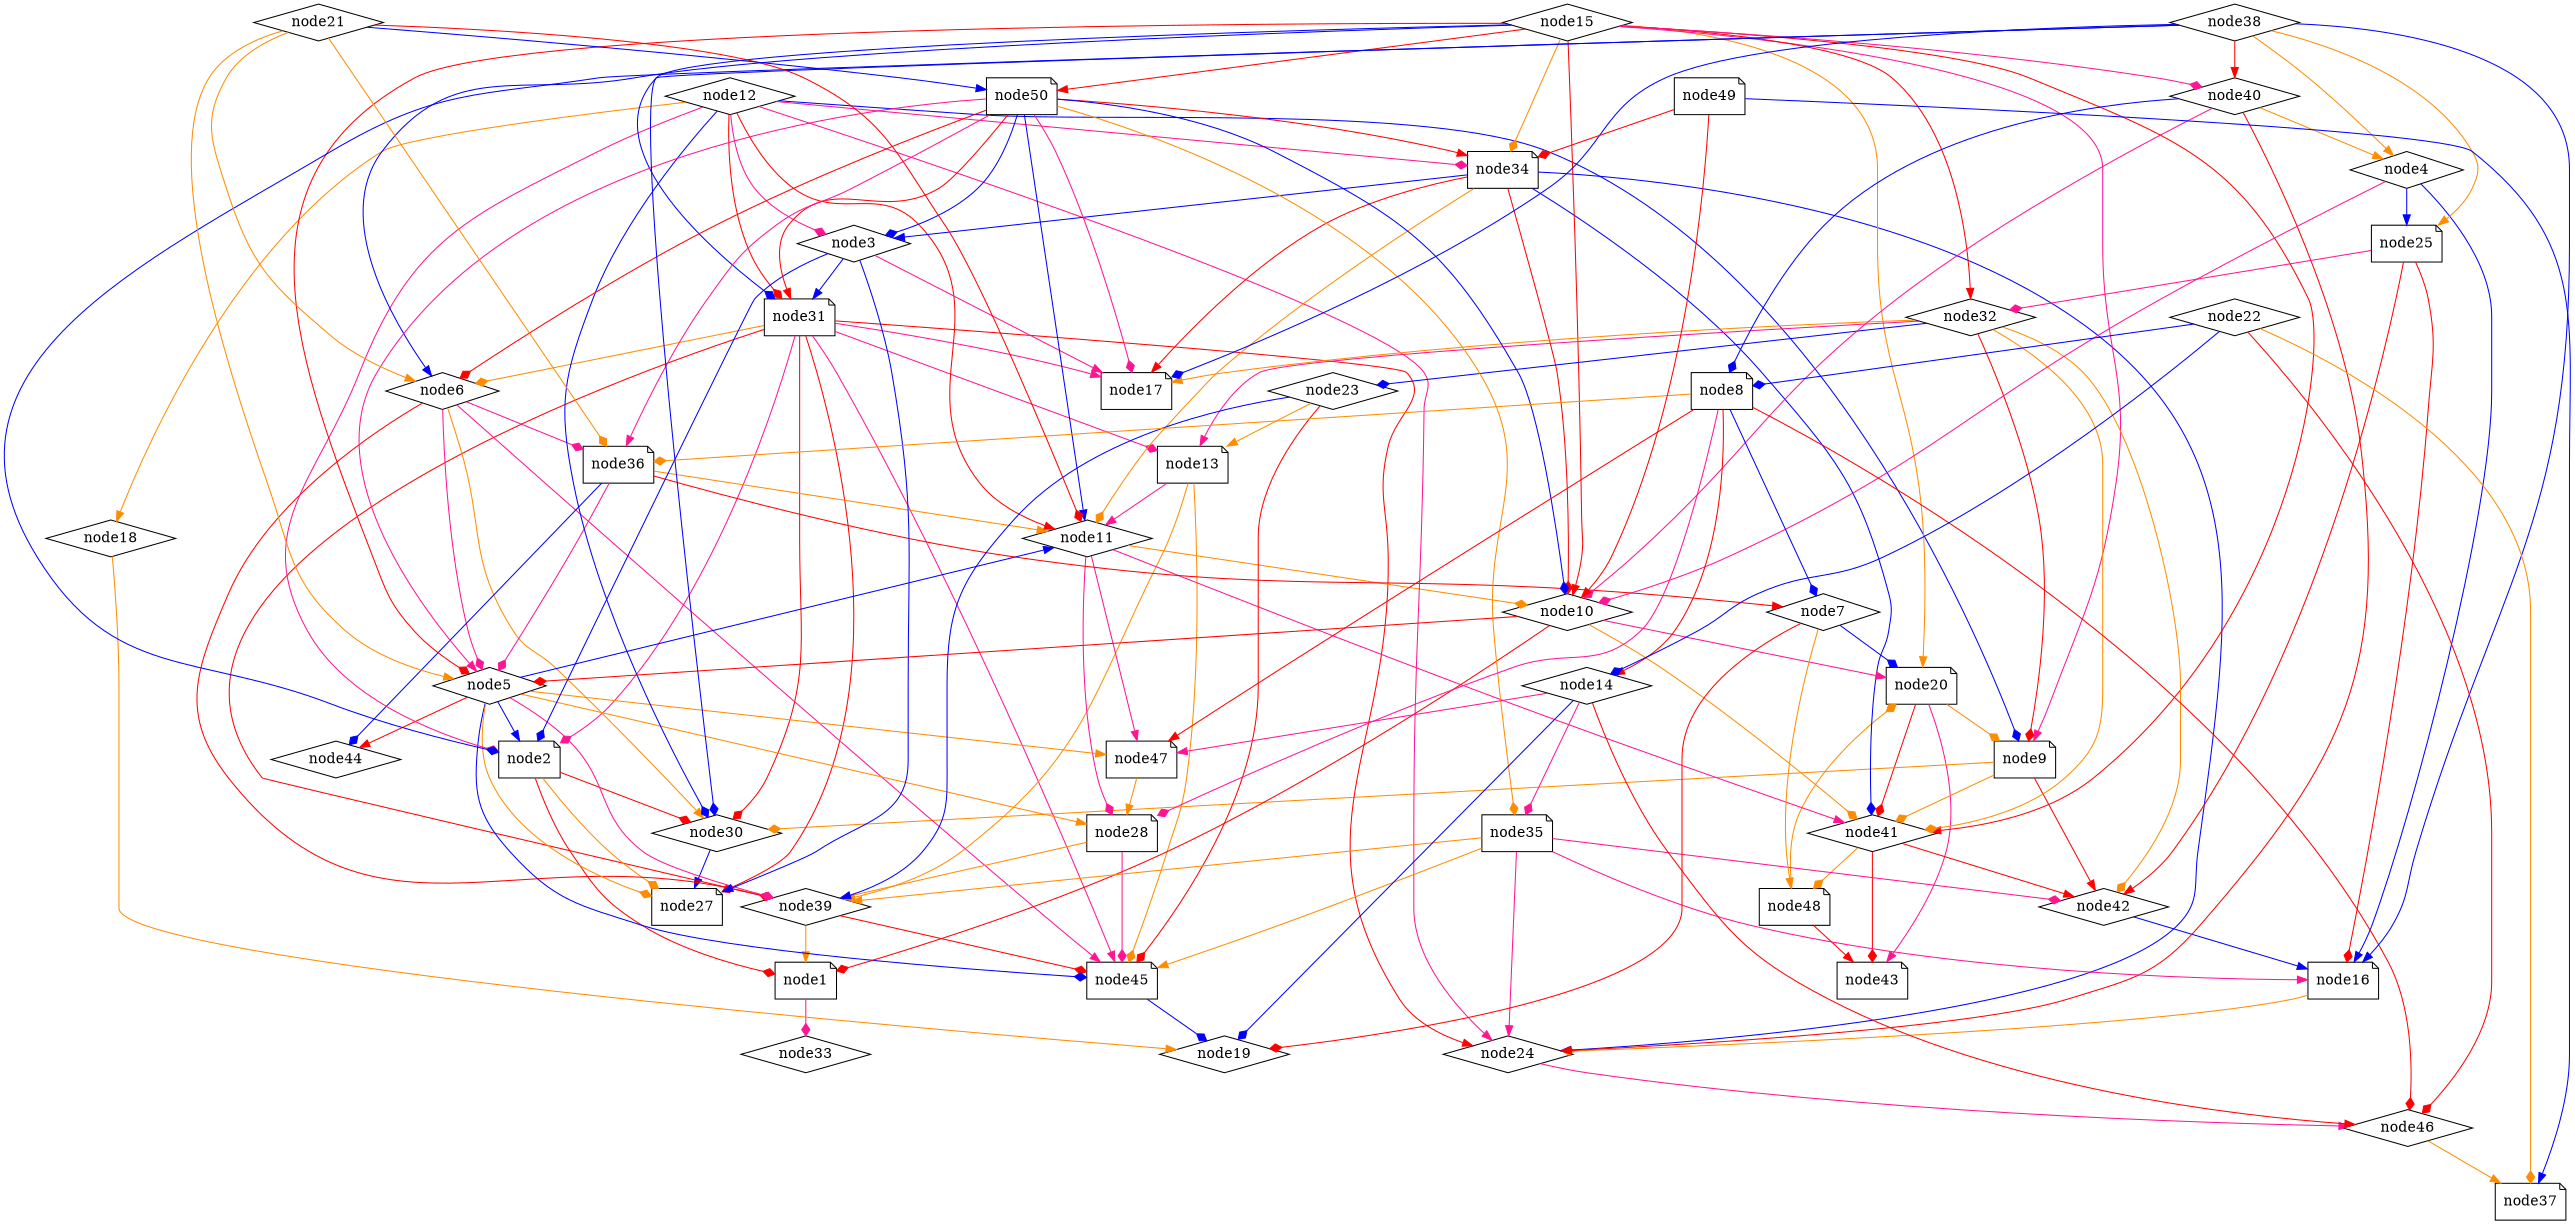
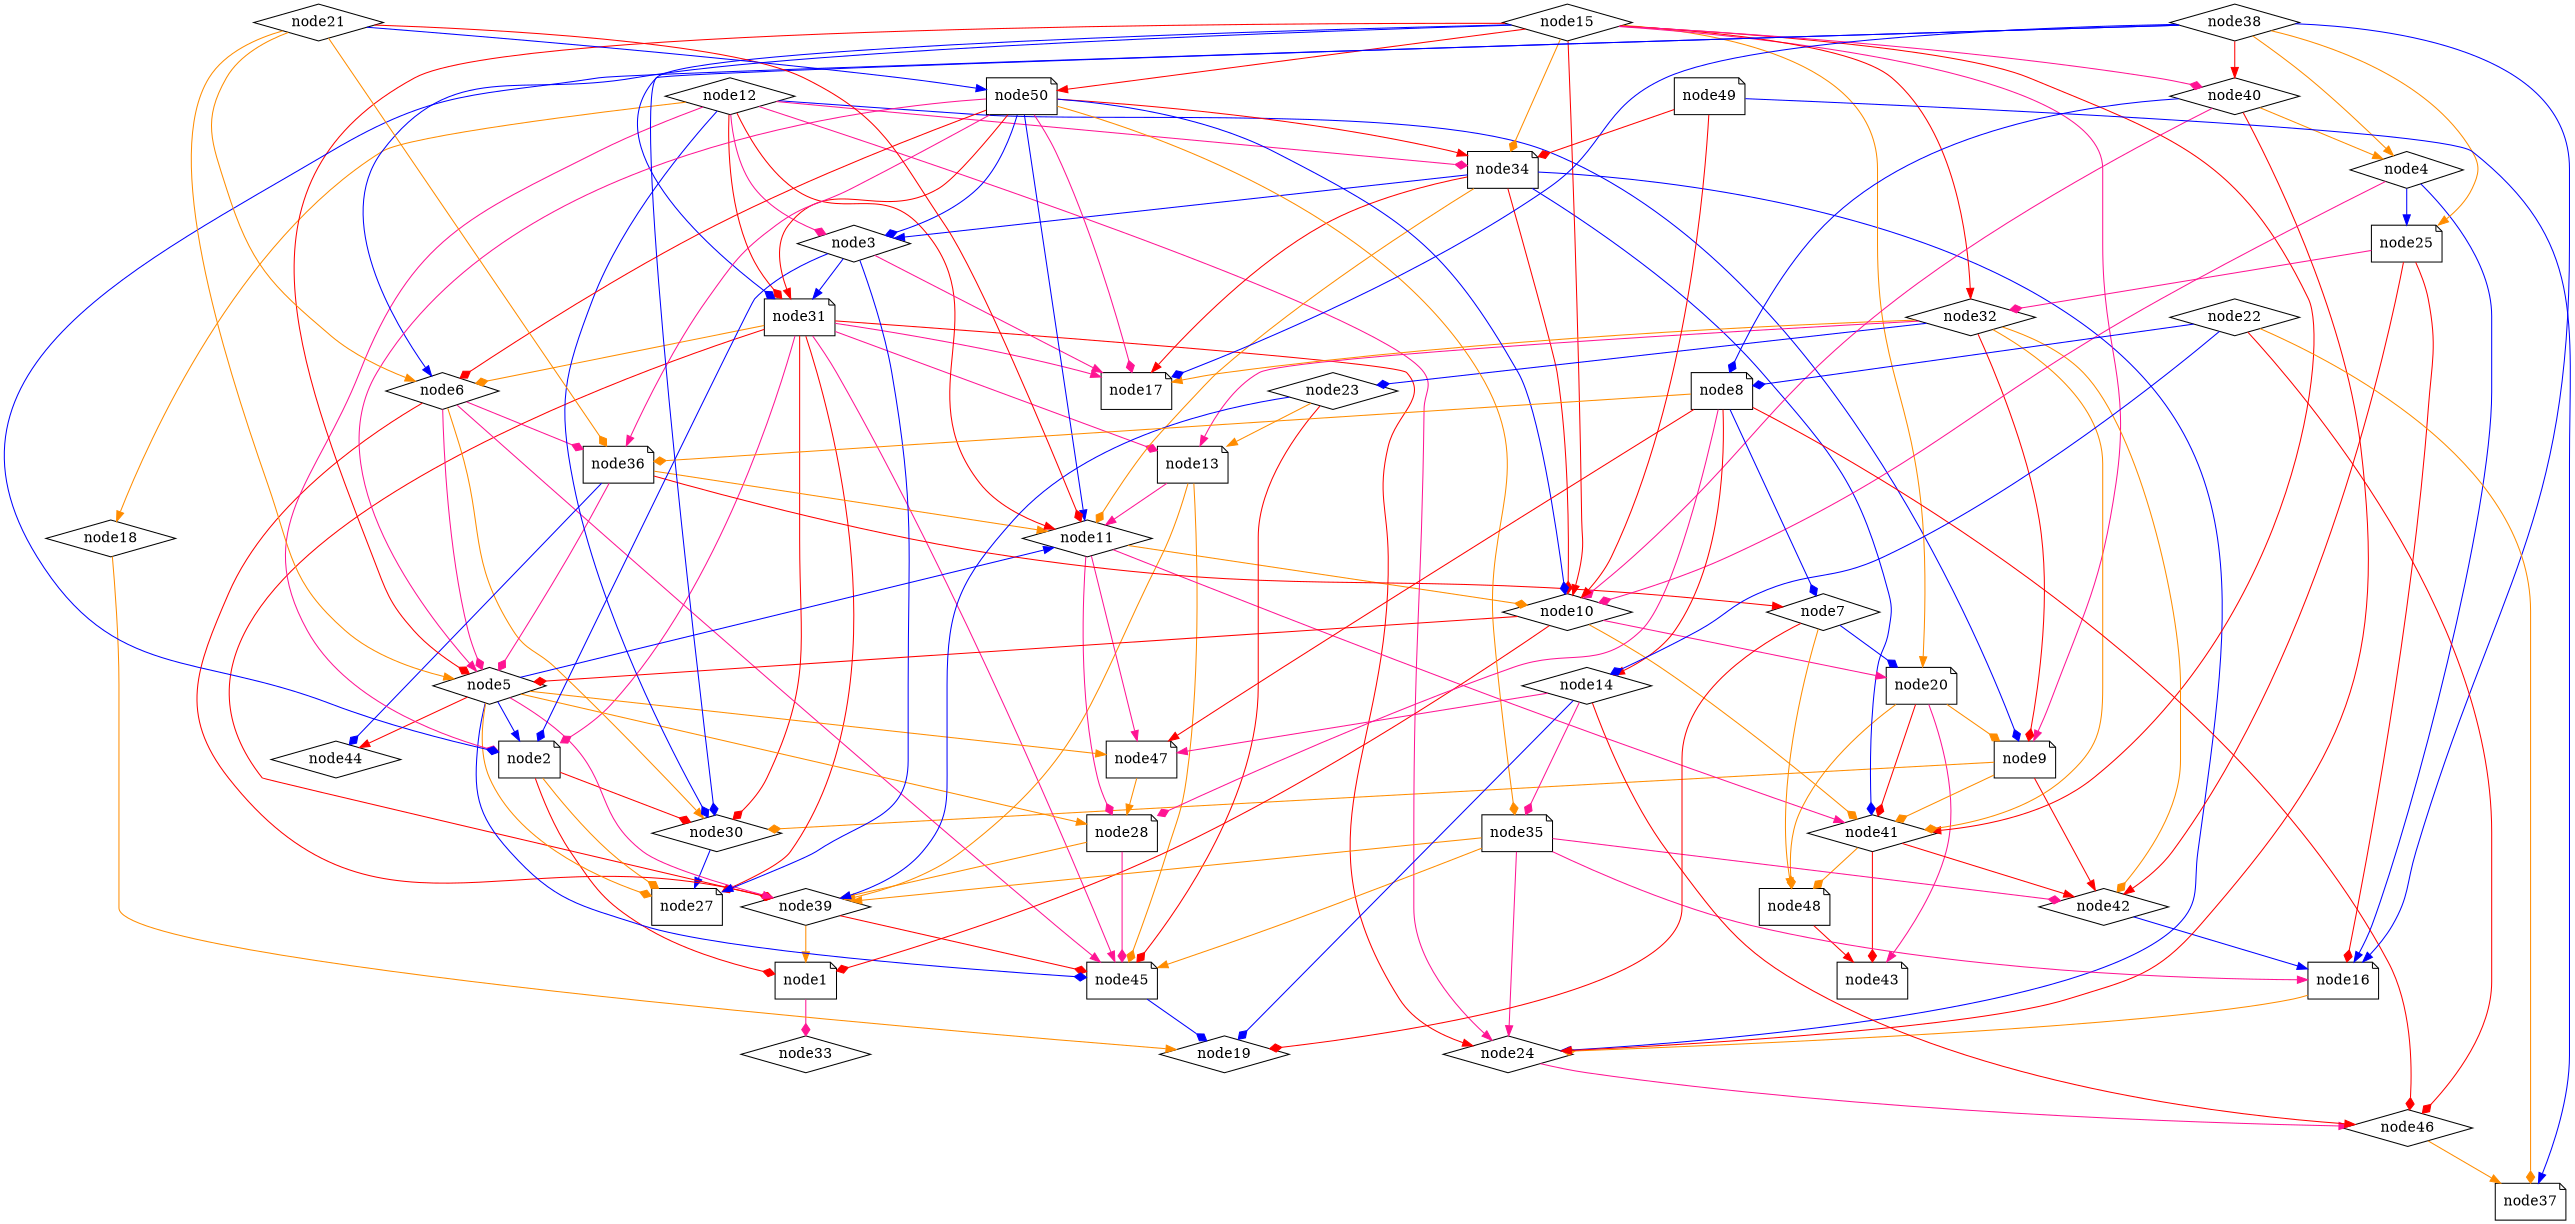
(1811, 792) -> (1812, 791)
(615, 821) -> (616, 822)
